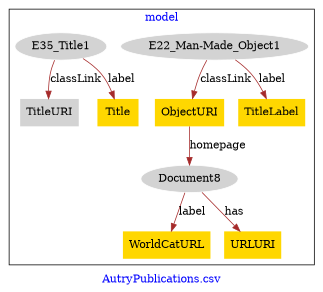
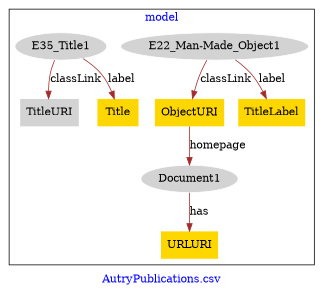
(190, 179) -> (190, 179)
(167, 245) -> none
